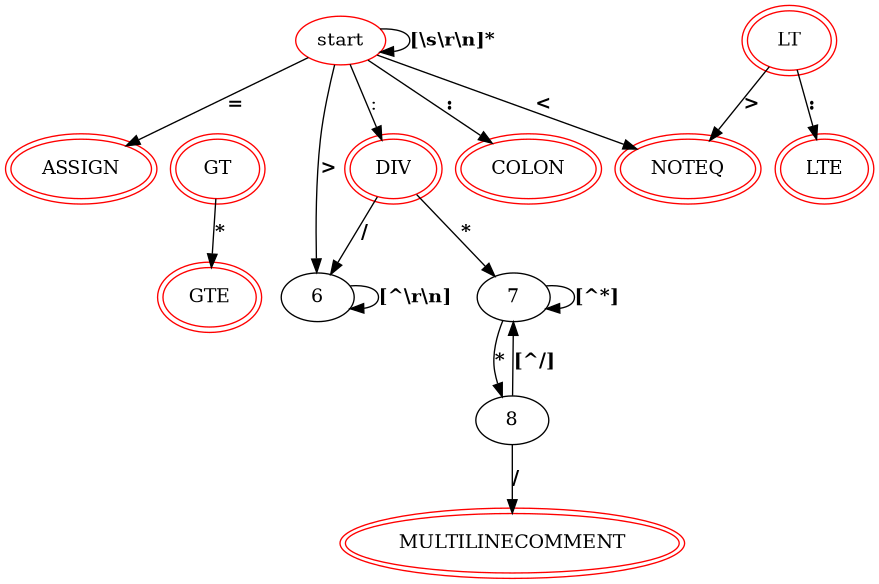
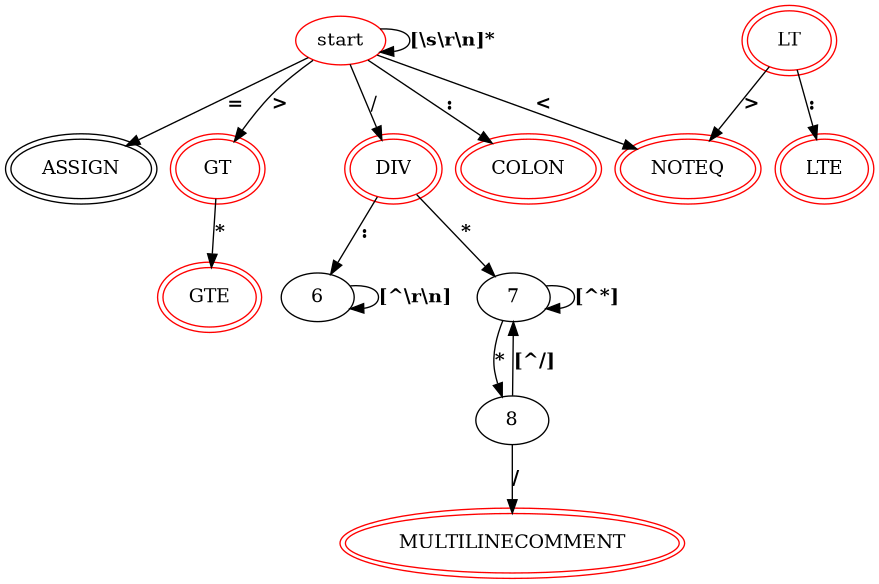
(374, 105) -> (374, 105)
(318, 161) -> (274, 92)
(81, 169) -> (81, 169)
(365, 233) -> (365, 233)
